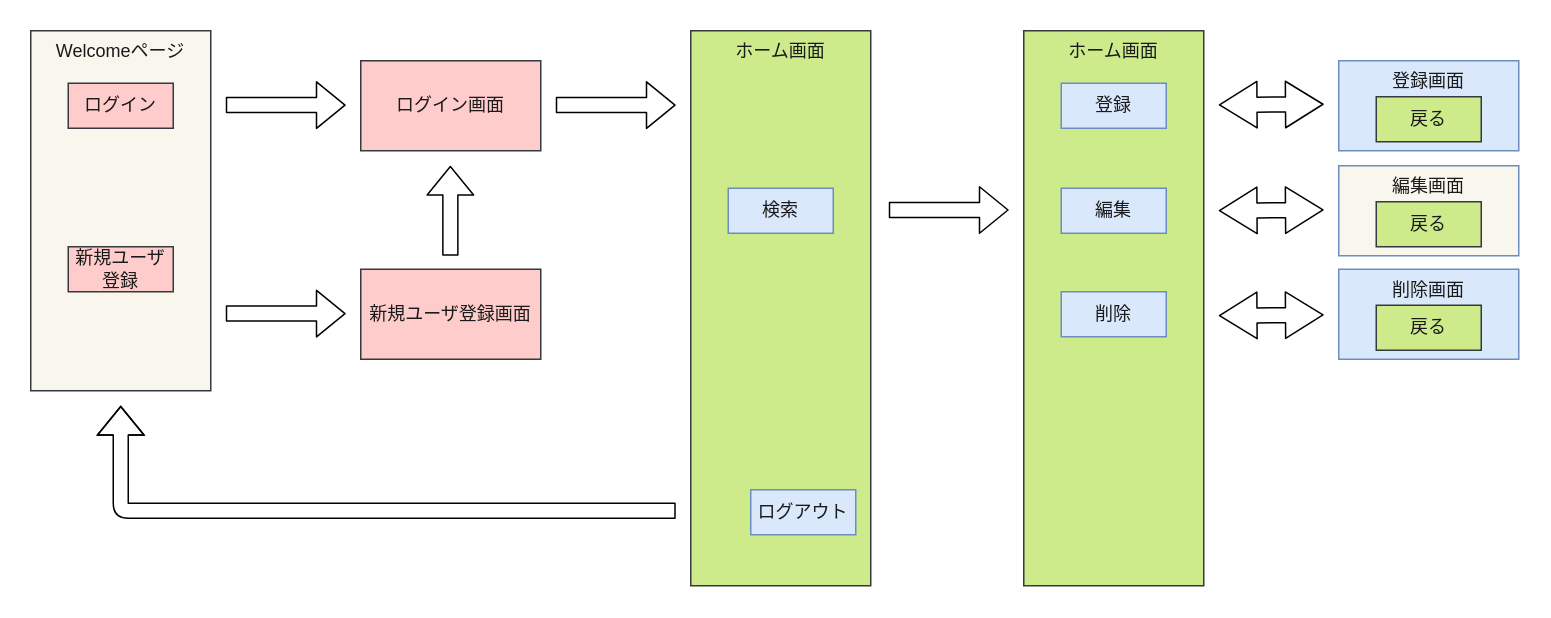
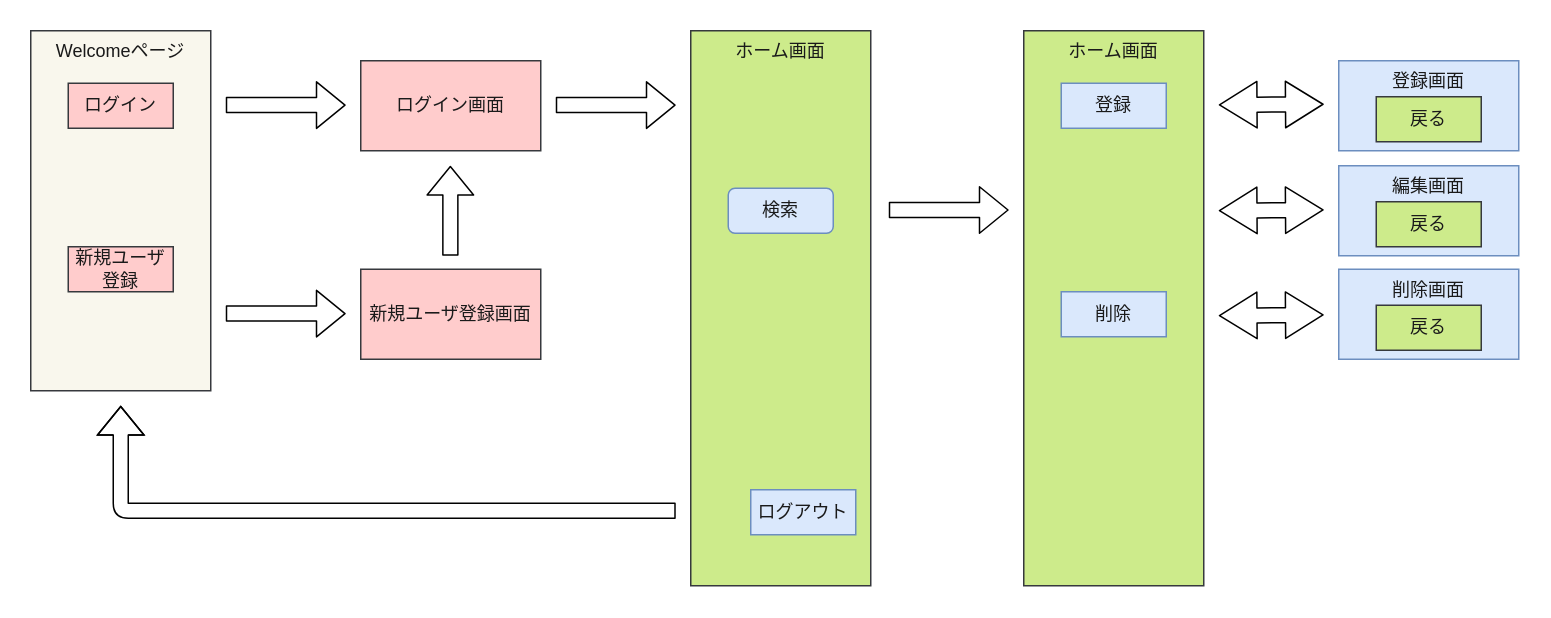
(1429, 187) -> (1429, 187)
(781, 211) -> (781, 211)
(1114, 211) -> none
